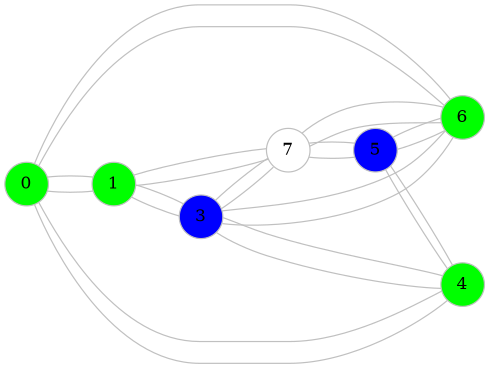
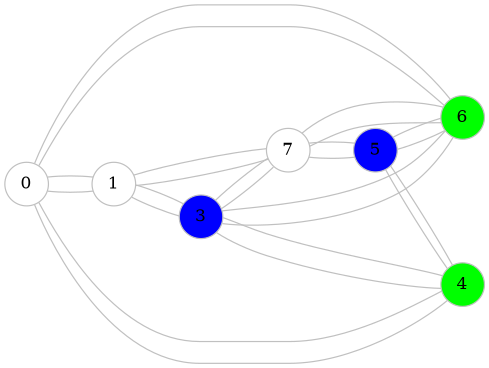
(27, 184) -> (27, 184)
(114, 184) -> (114, 184)
